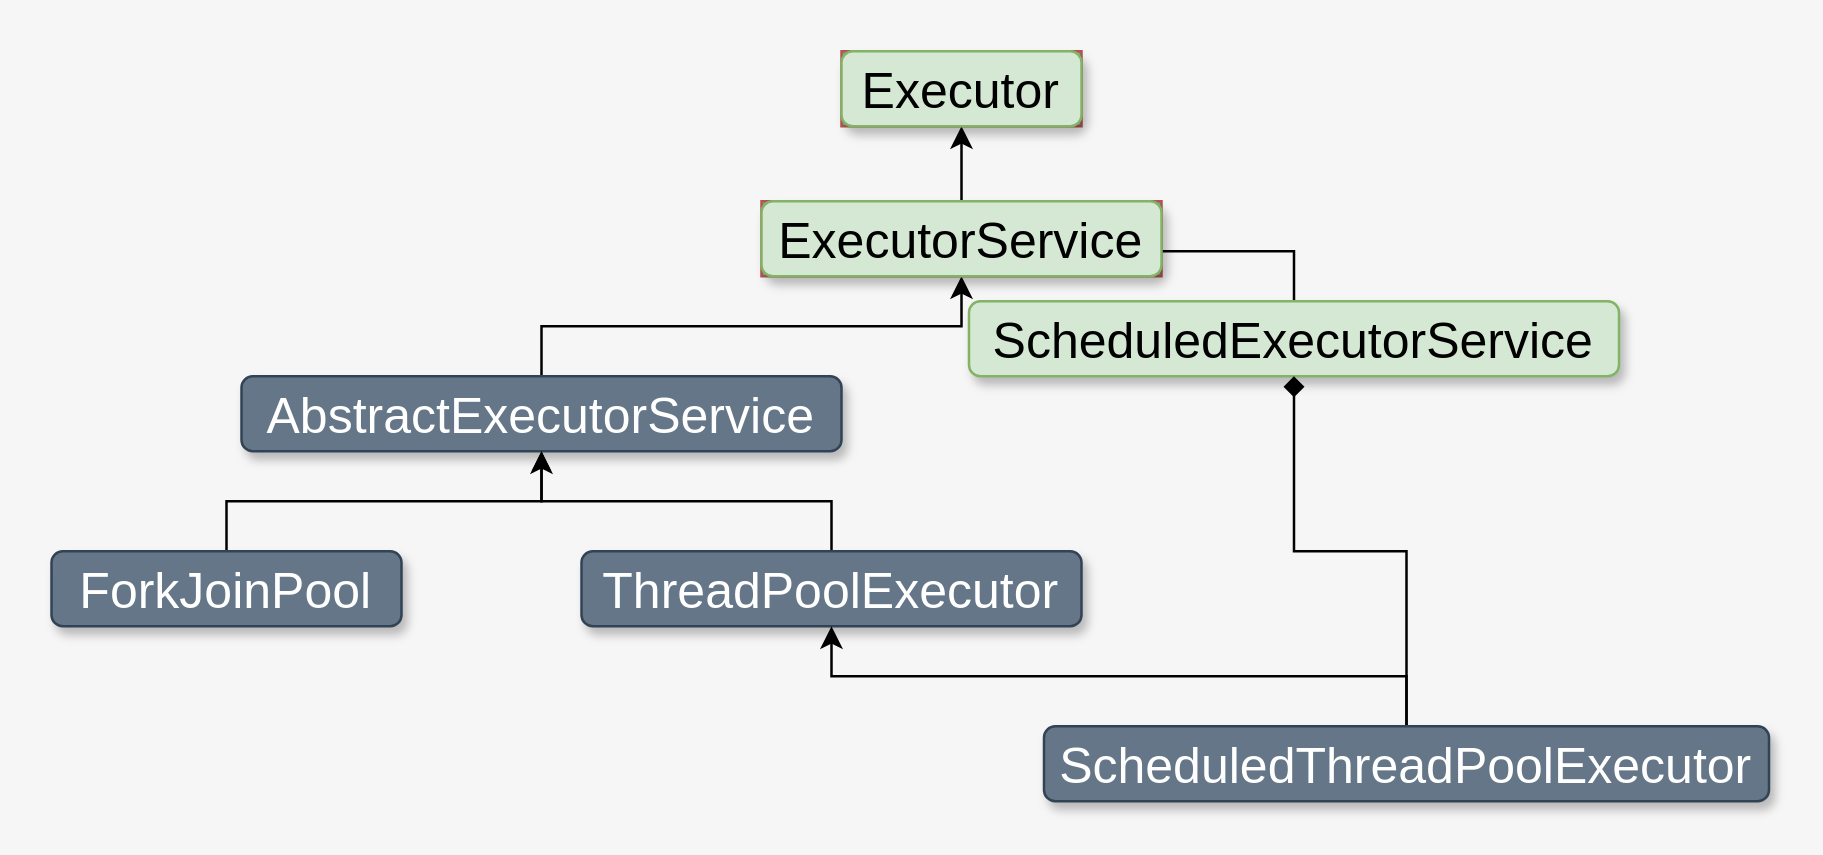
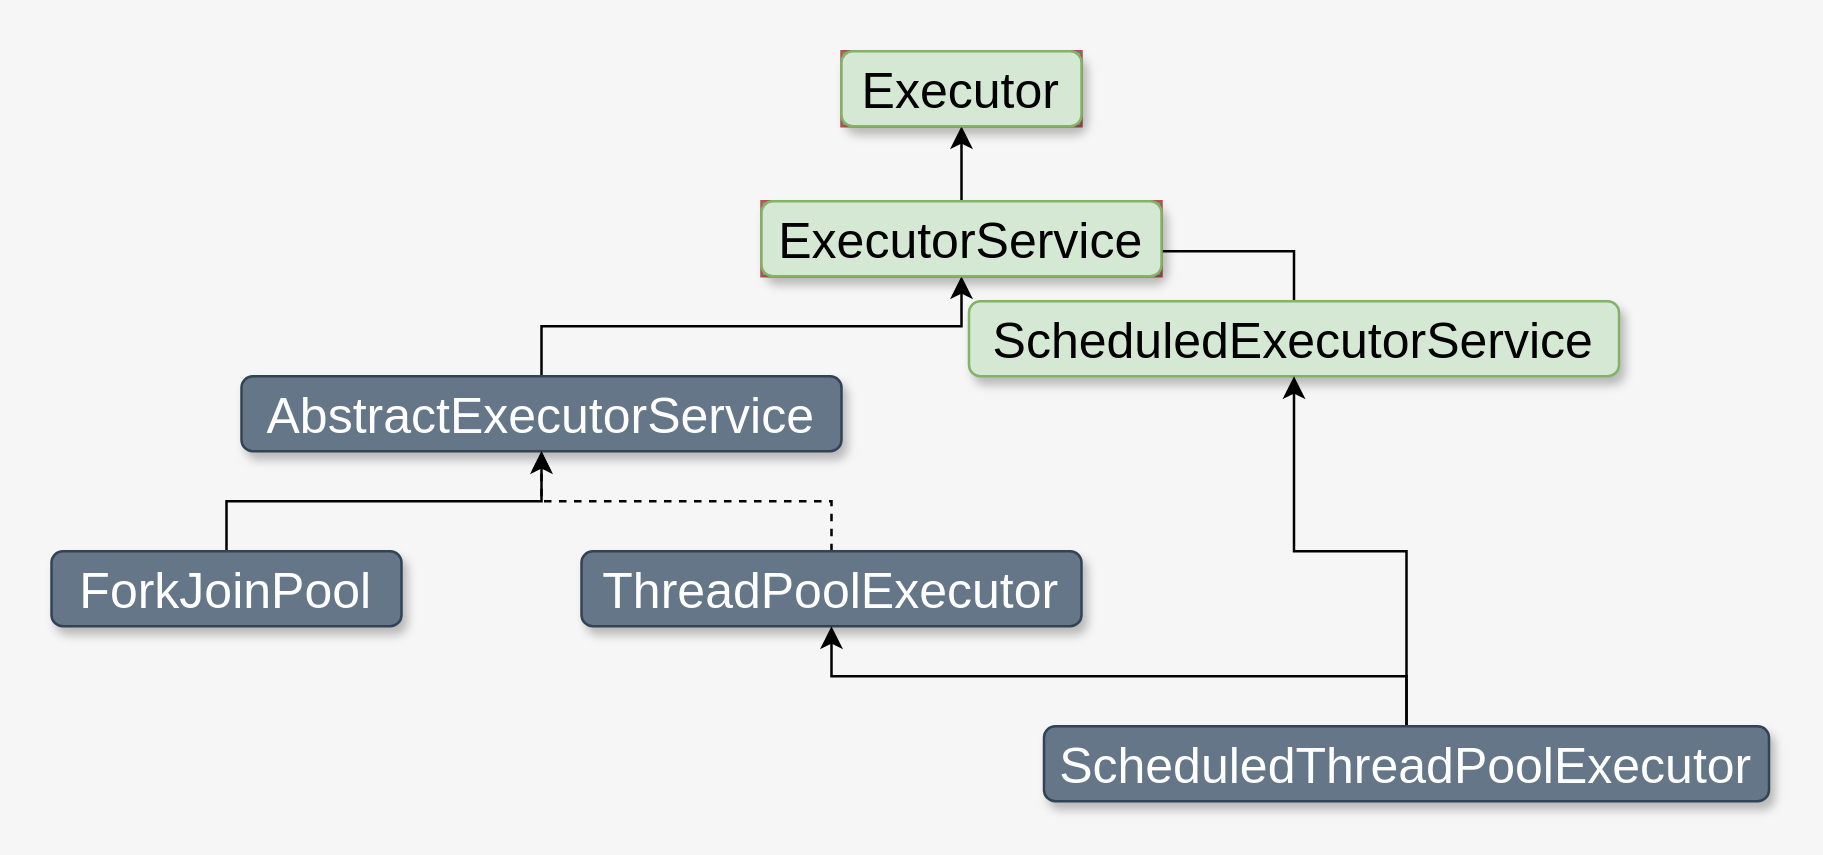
(1294, 397) -> (1294, 395)
(710, 501) -> (710, 501)
